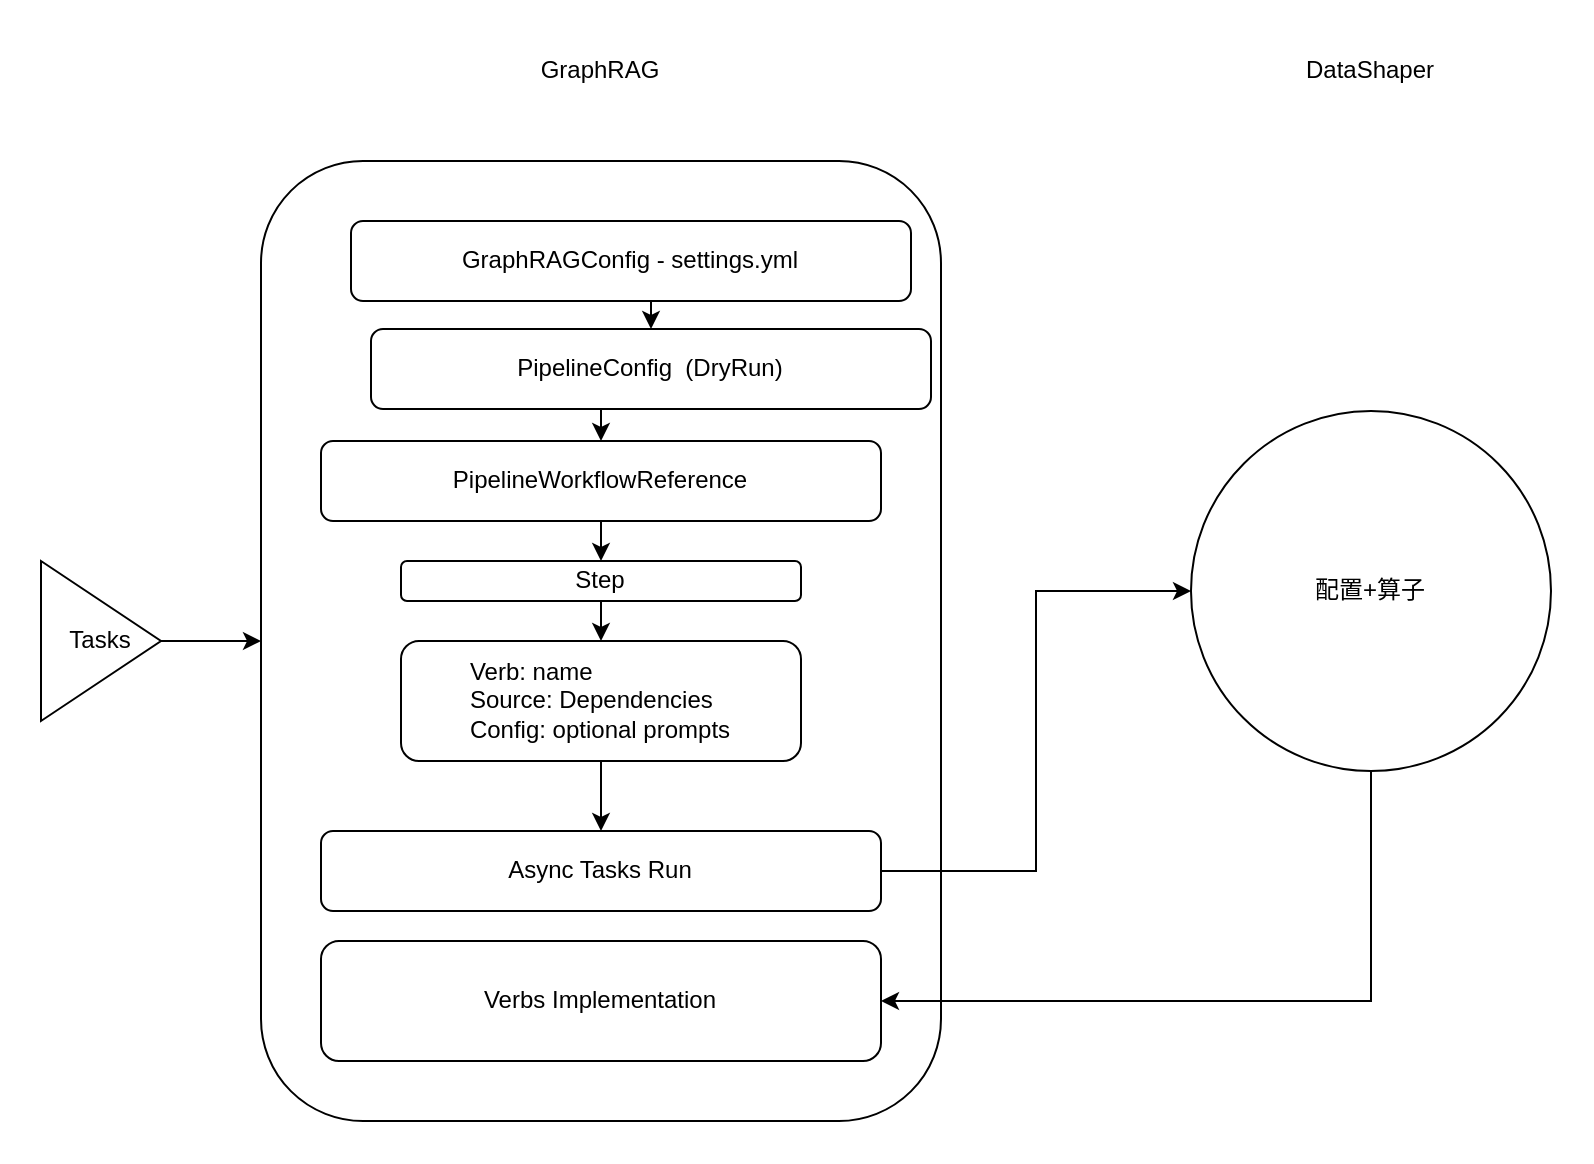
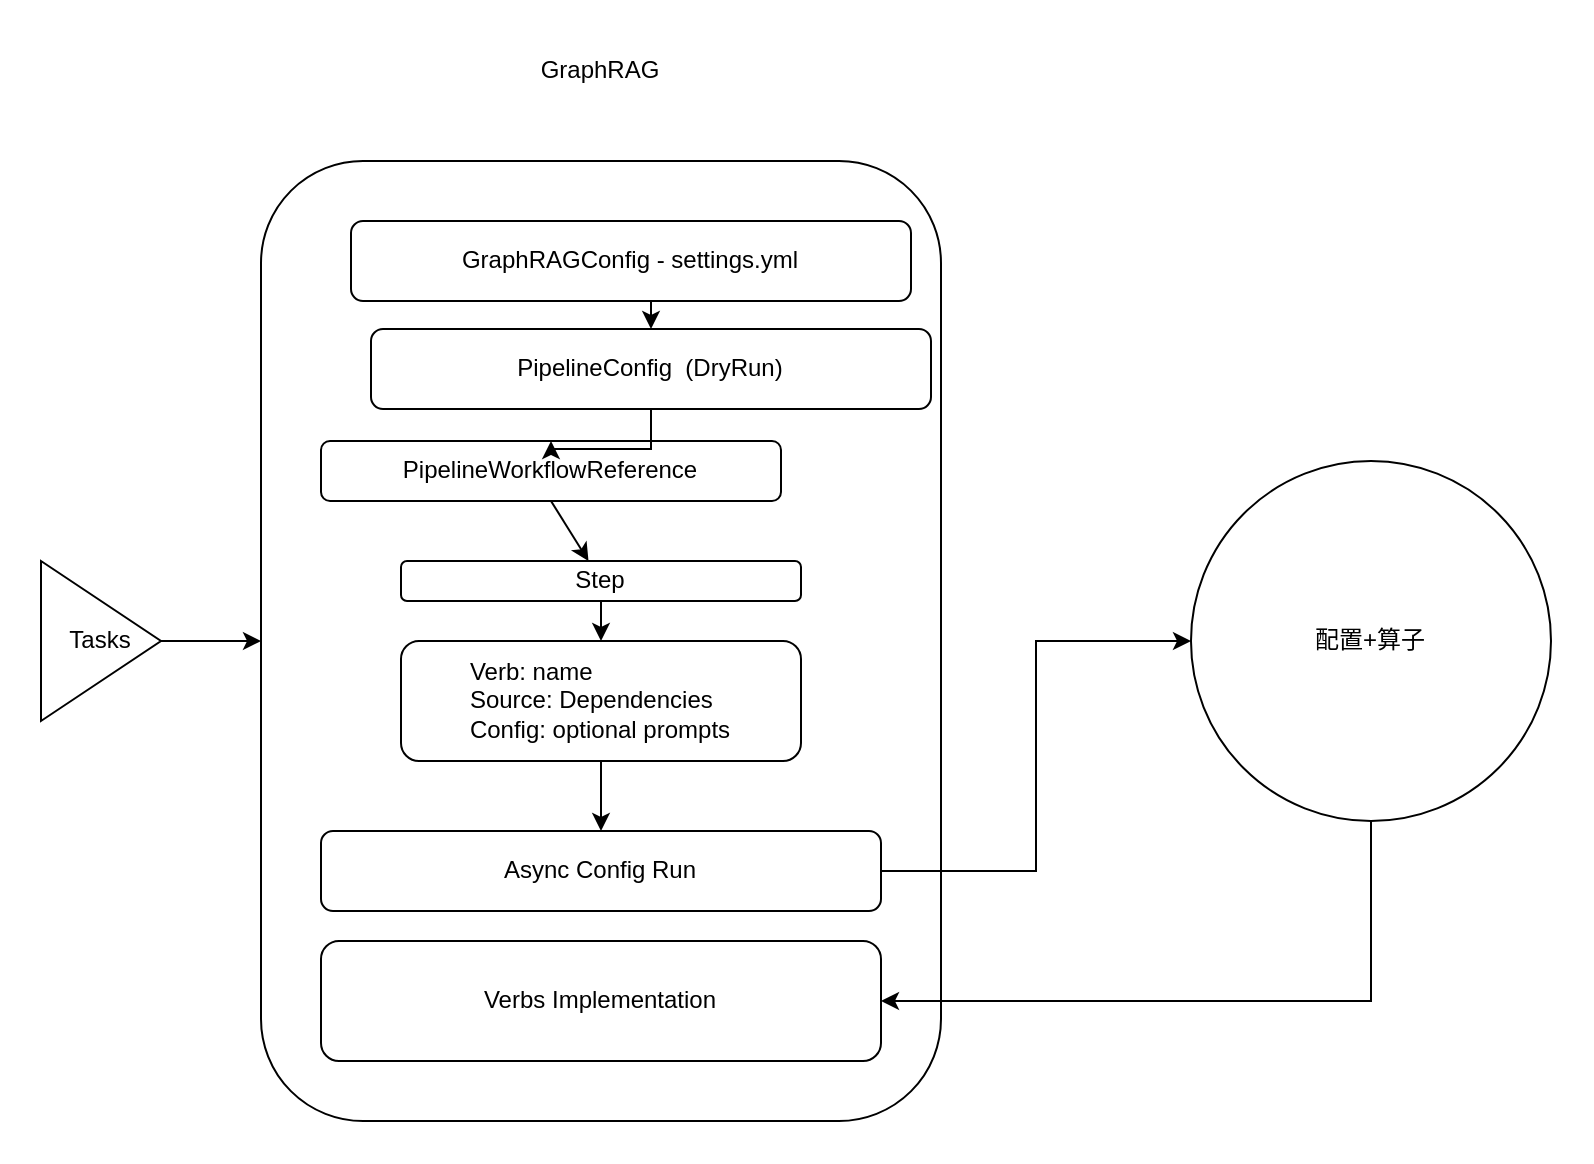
(1371, 71) -> none
(601, 481) -> (551, 471)
(1371, 591) -> (1371, 641)
(601, 871) -> (601, 871)
